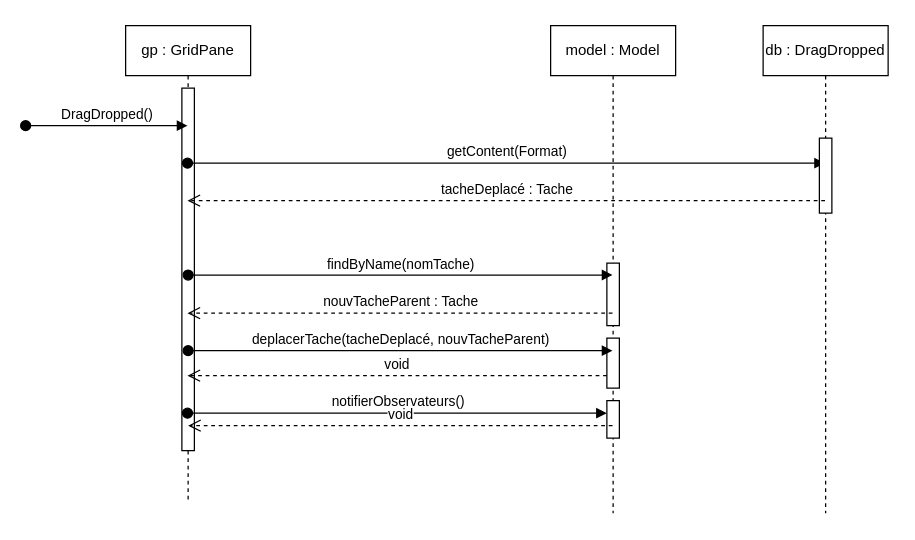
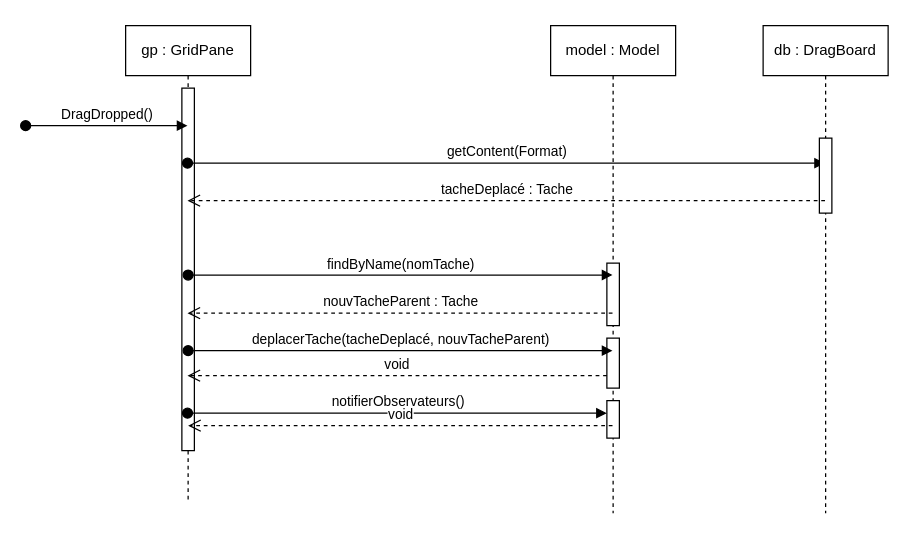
(826, 51) -> (826, 51)
